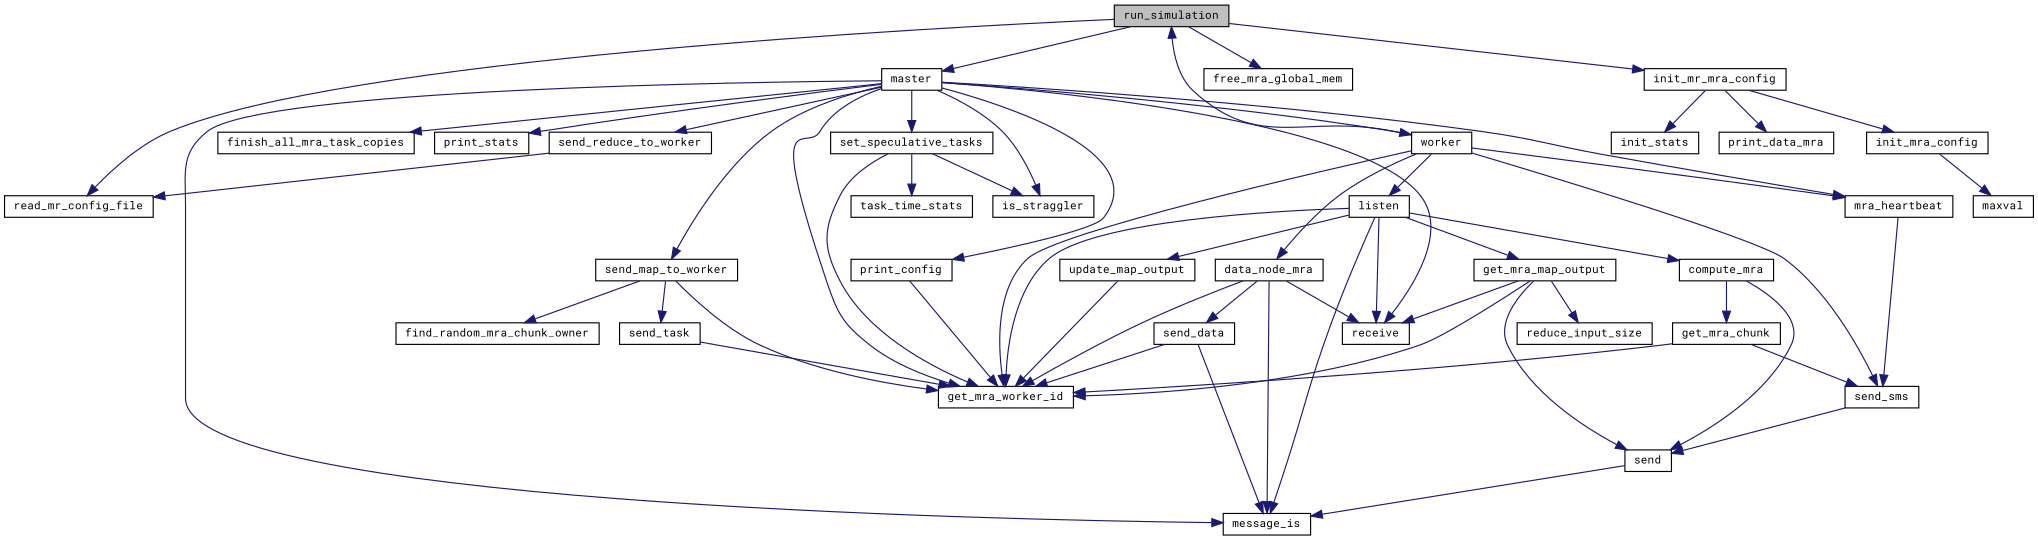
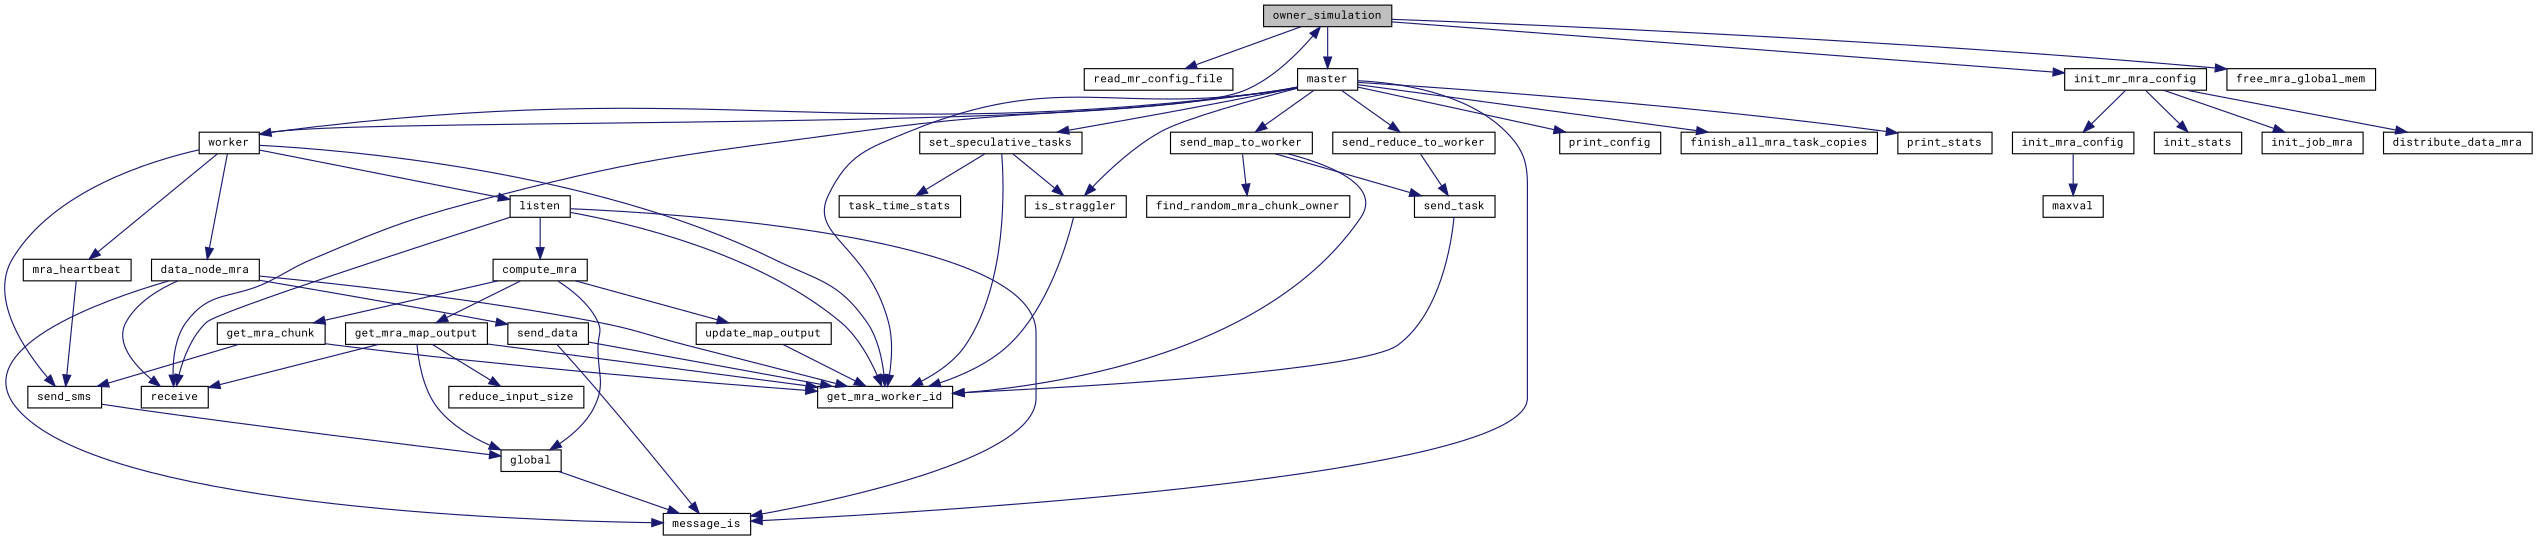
(1172, 16) -> (1328, 16)
(1390, 120) -> none
(1776, 143) -> (2458, 143)
none -> (2313, 143)
(357, 174) -> (1431, 170)
(1264, 236) -> (646, 300)
(1457, 236) -> (489, 297)
(950, 329) -> (1036, 311)
(1648, 461) -> (531, 461)
